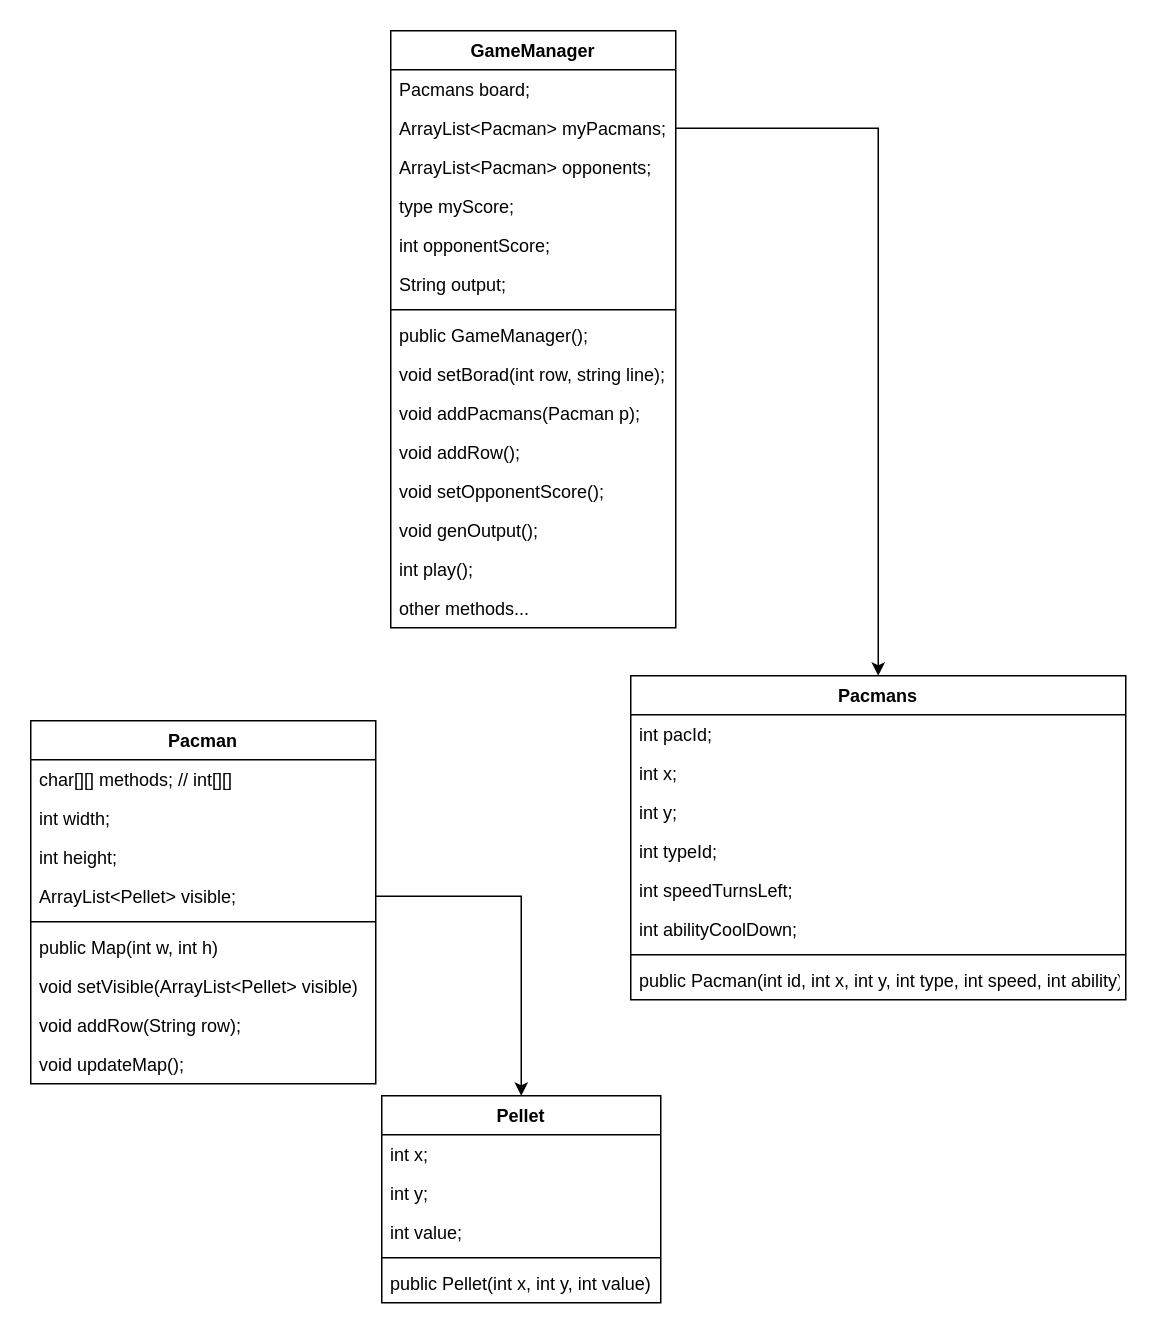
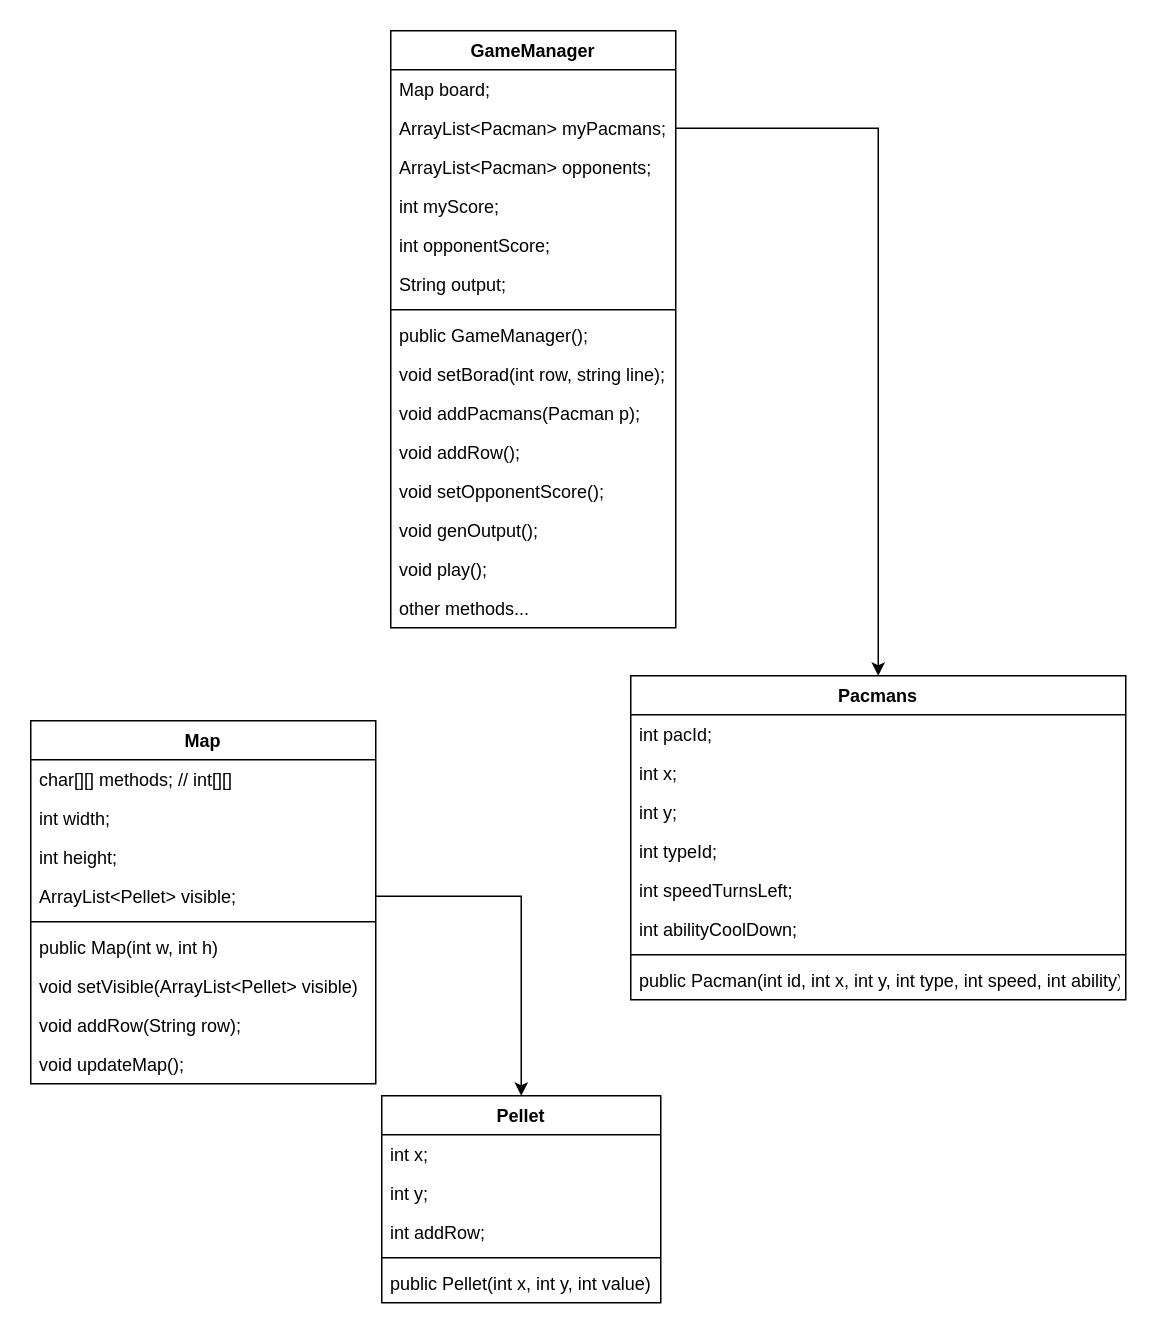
(465, 90) -> (445, 90)
(460, 207) -> (452, 207)
(445, 570) -> (450, 570)
(203, 741) -> (203, 741)
(431, 1233) -> (438, 1233)
